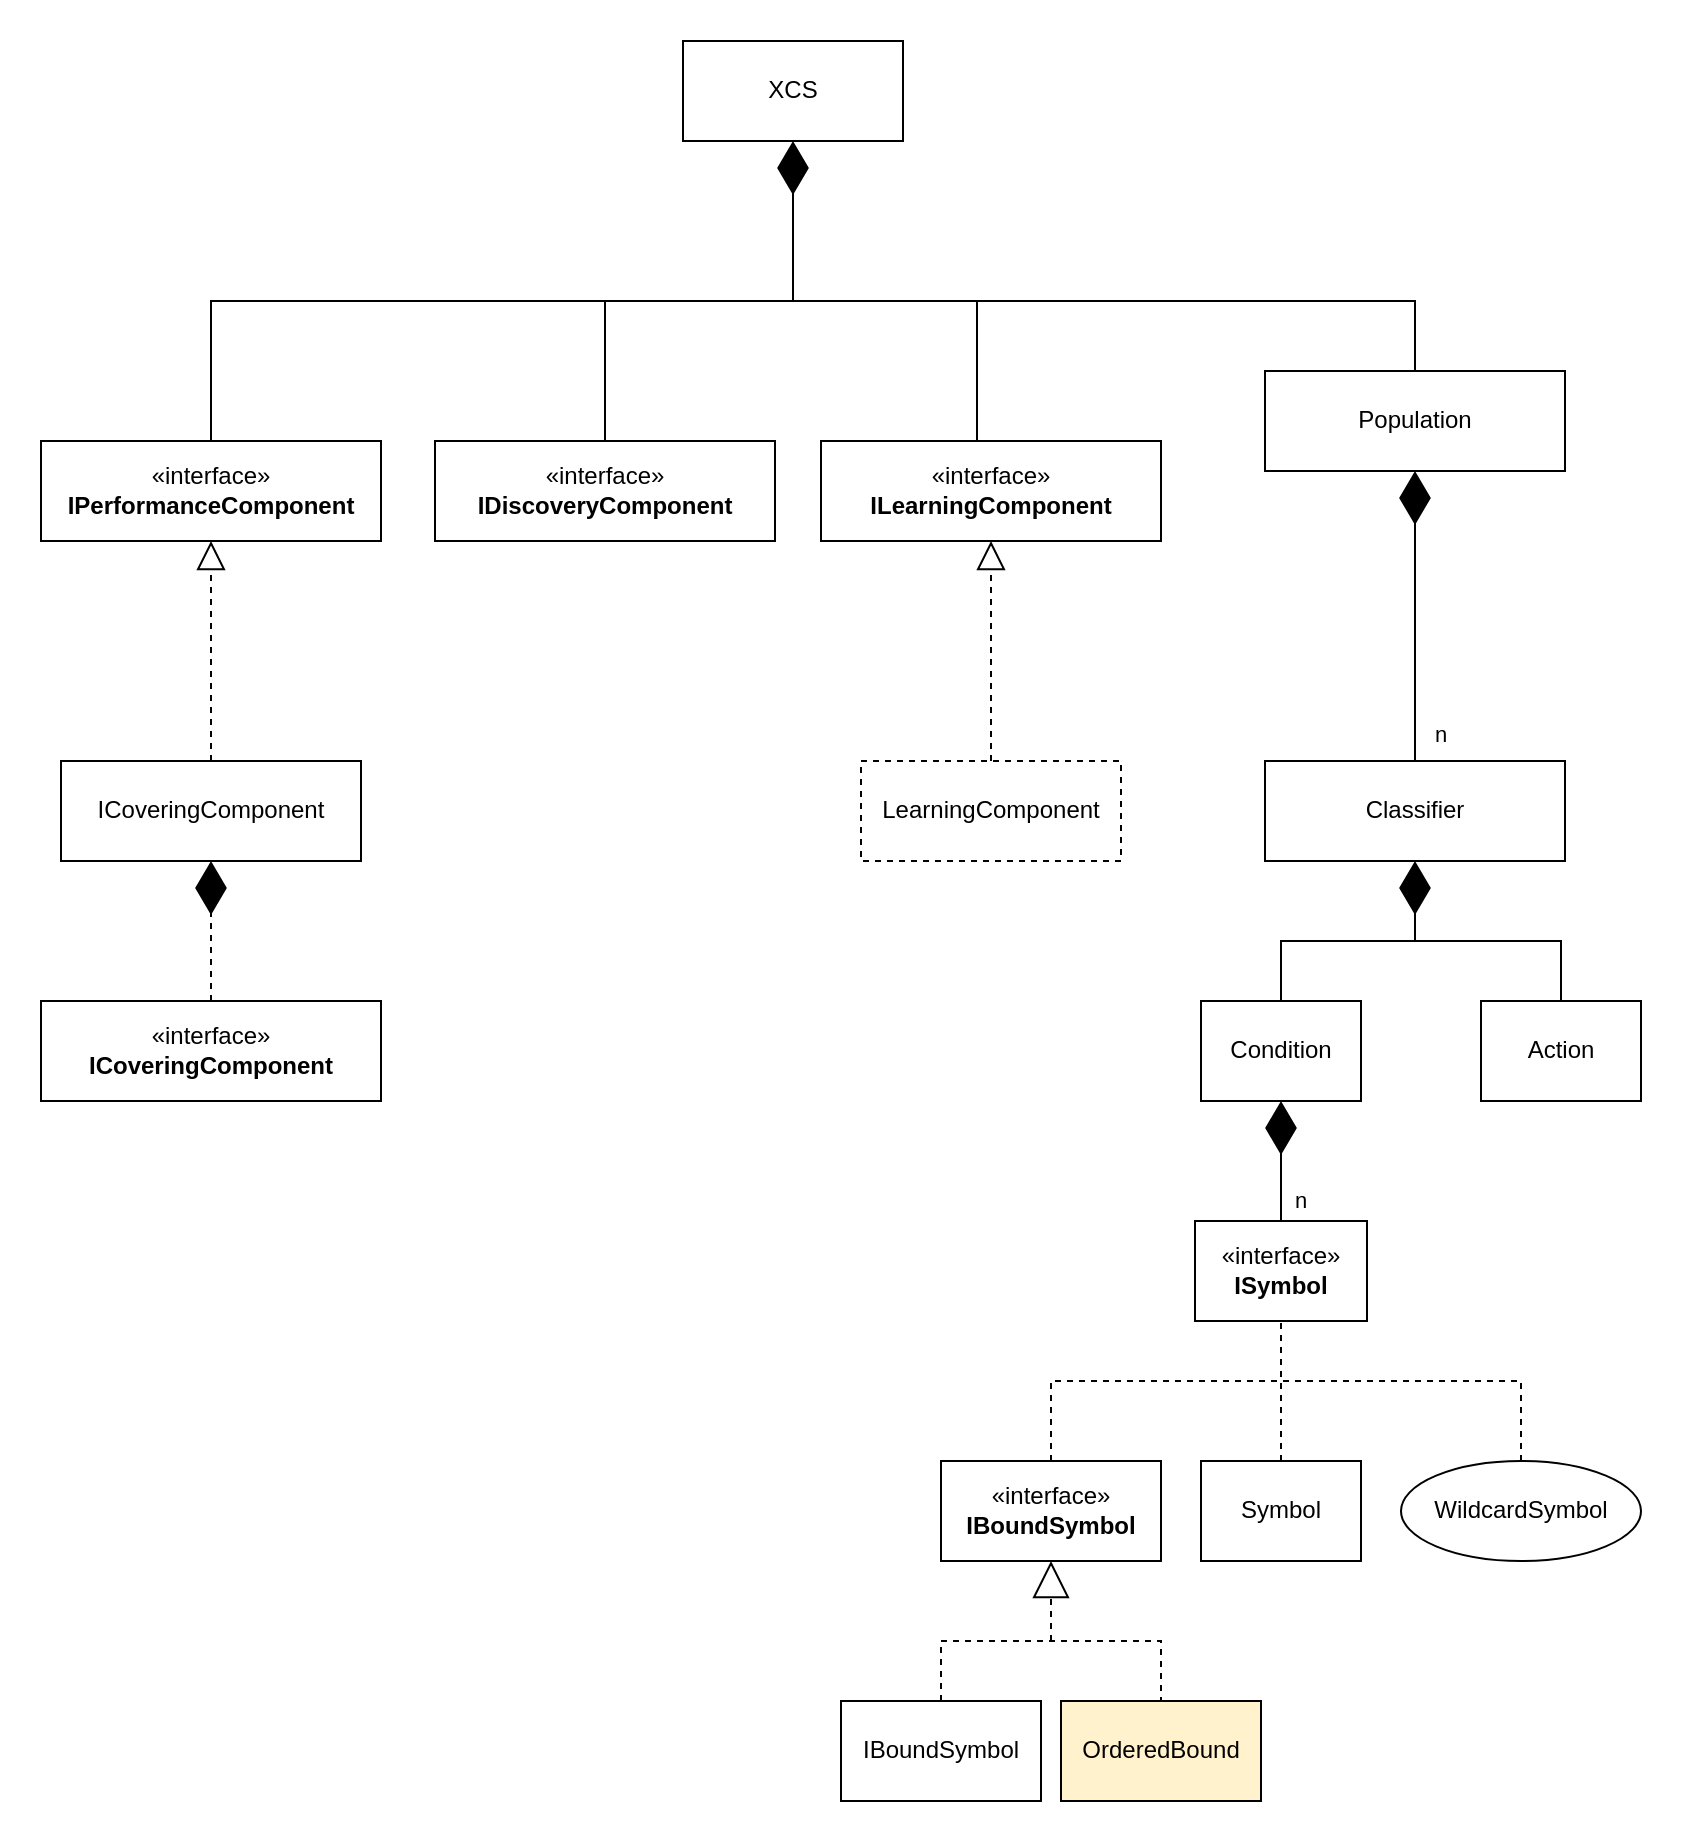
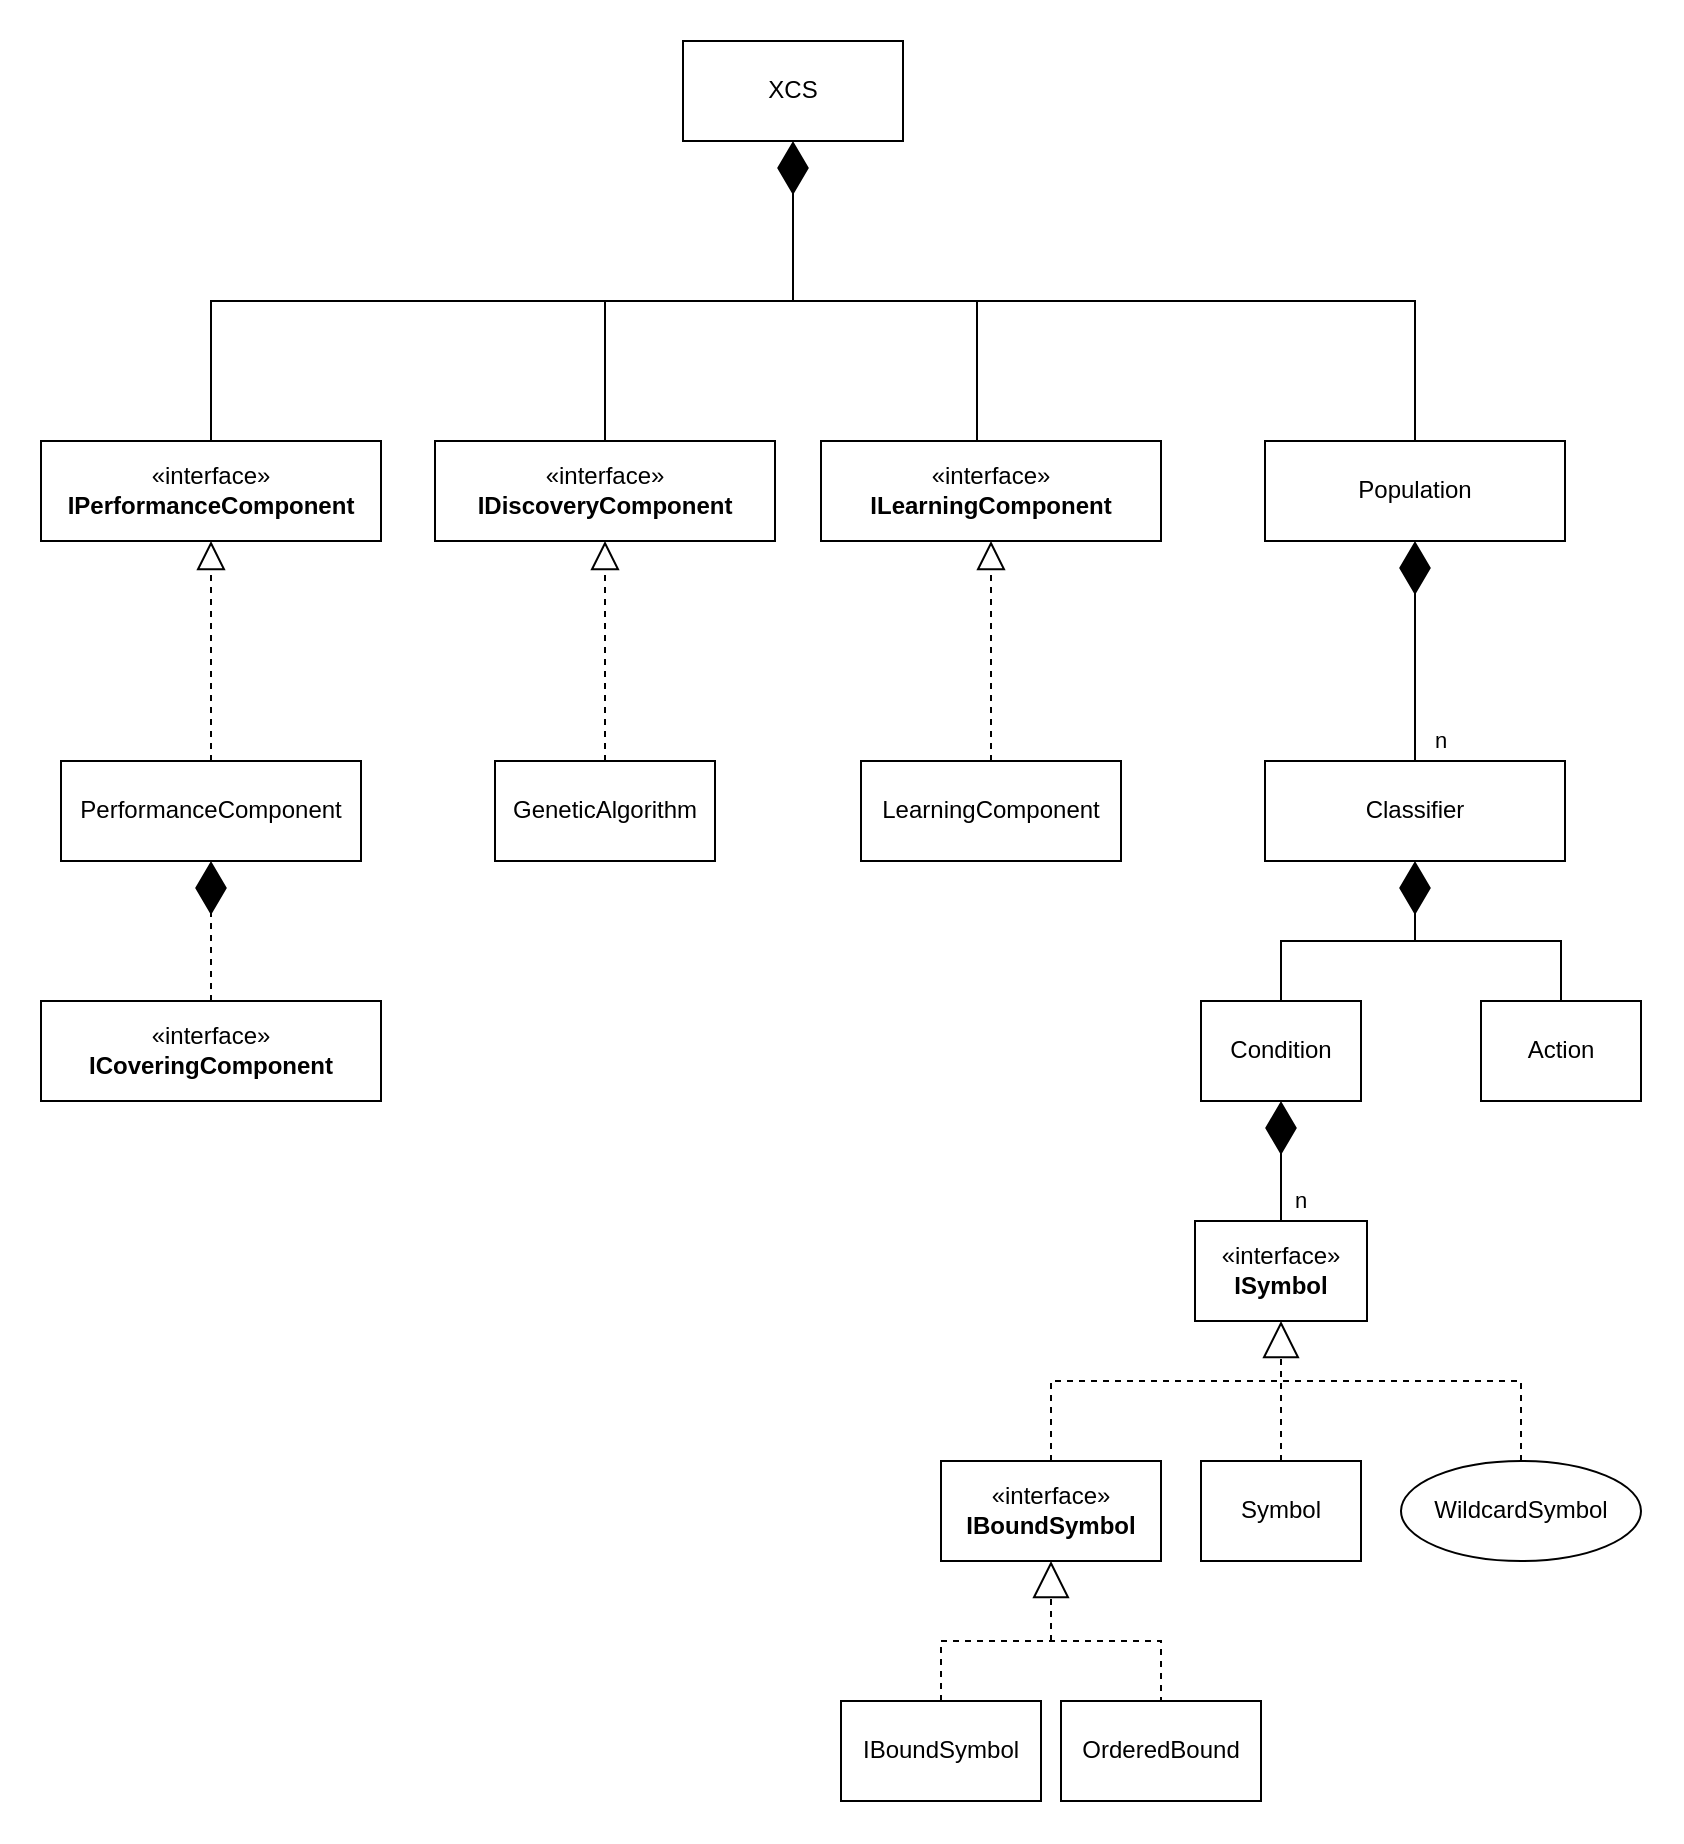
(1415, 421) -> (1415, 491)
none -> (605, 666)
(212, 811) -> (212, 811)
none -> (605, 811)
(991, 811) -> (991, 811)
(1281, 1340) -> (1281, 1358)
(1161, 1751) -> (1161, 1751)
